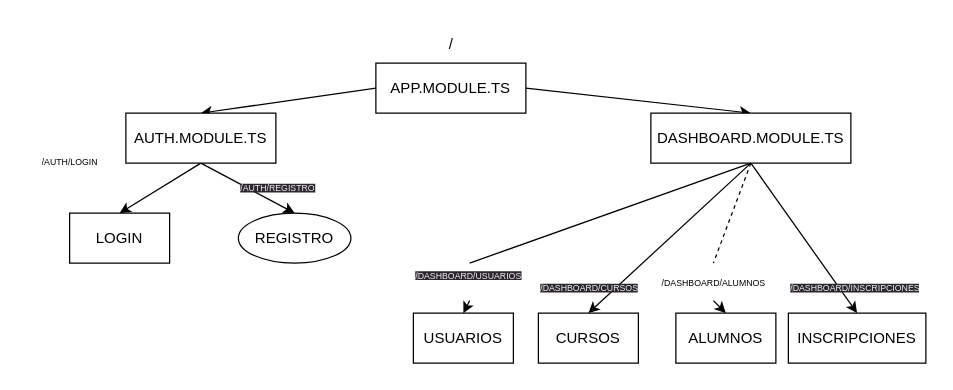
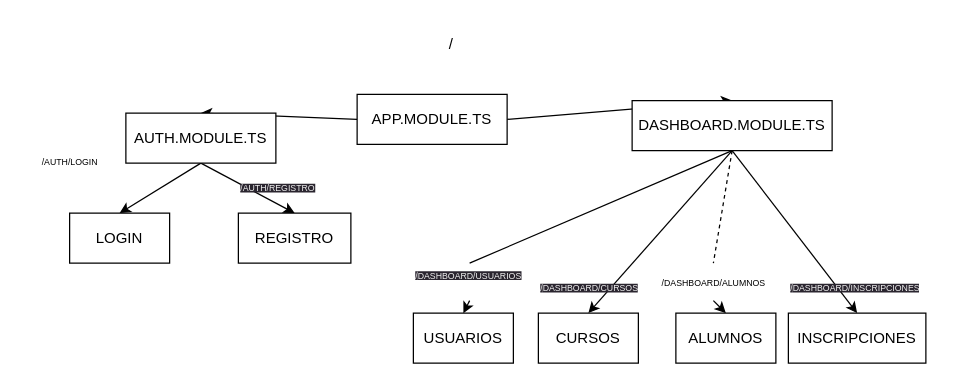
(451, 88) -> (432, 119)
(751, 138) -> (732, 126)
(294, 238) -> (294, 238)
